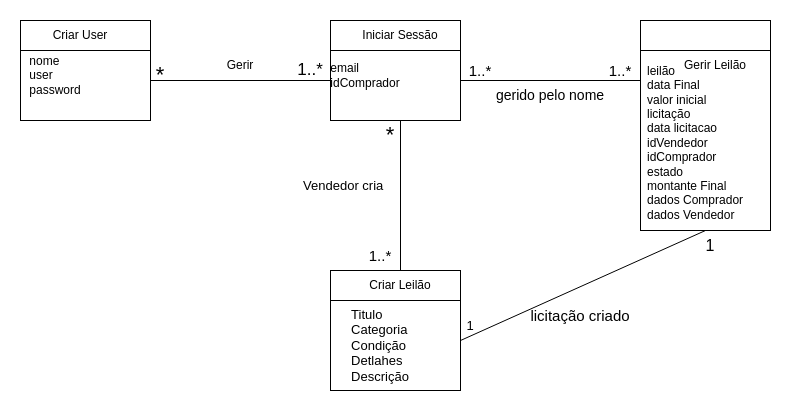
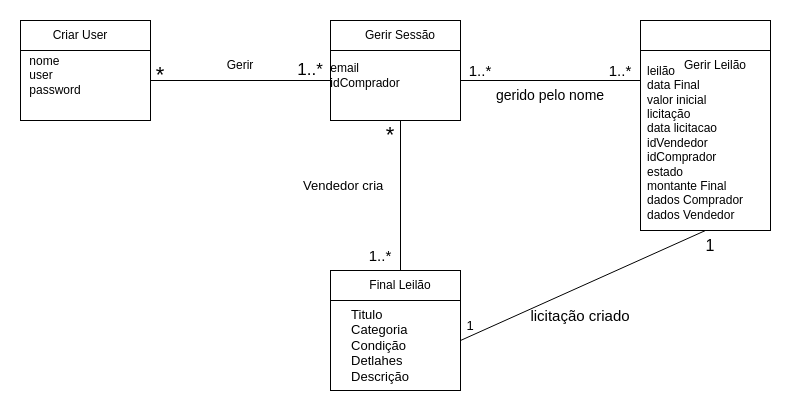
(401, 36) -> (401, 36)
(401, 286) -> (401, 286)
